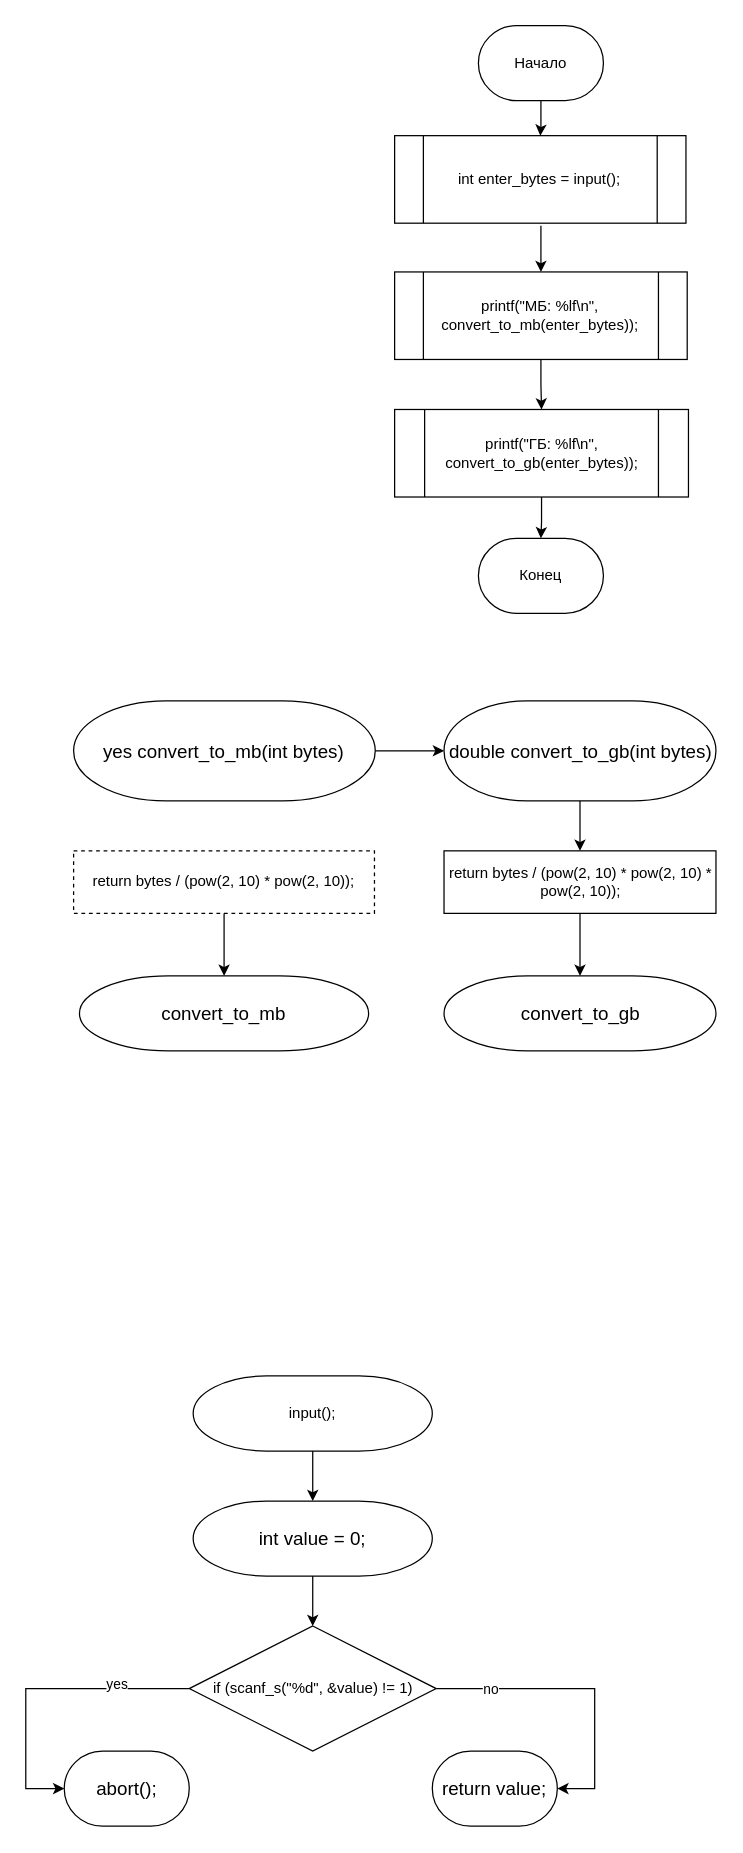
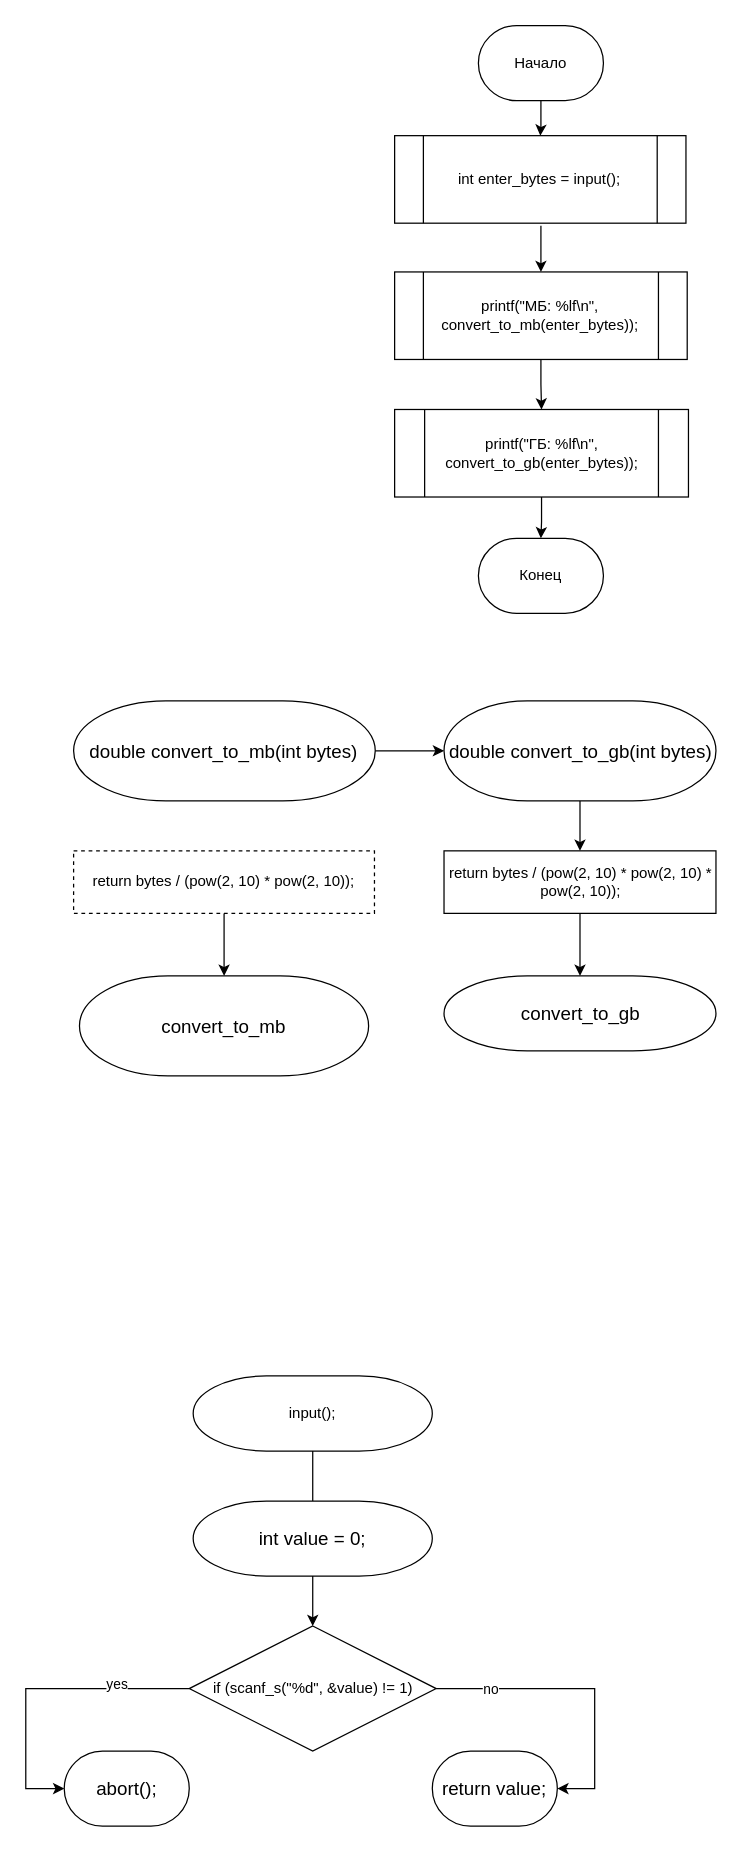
(224, 751) -> (224, 751)
(224, 1013) -> (224, 1026)
(313, 1491) -> (313, 1494)
